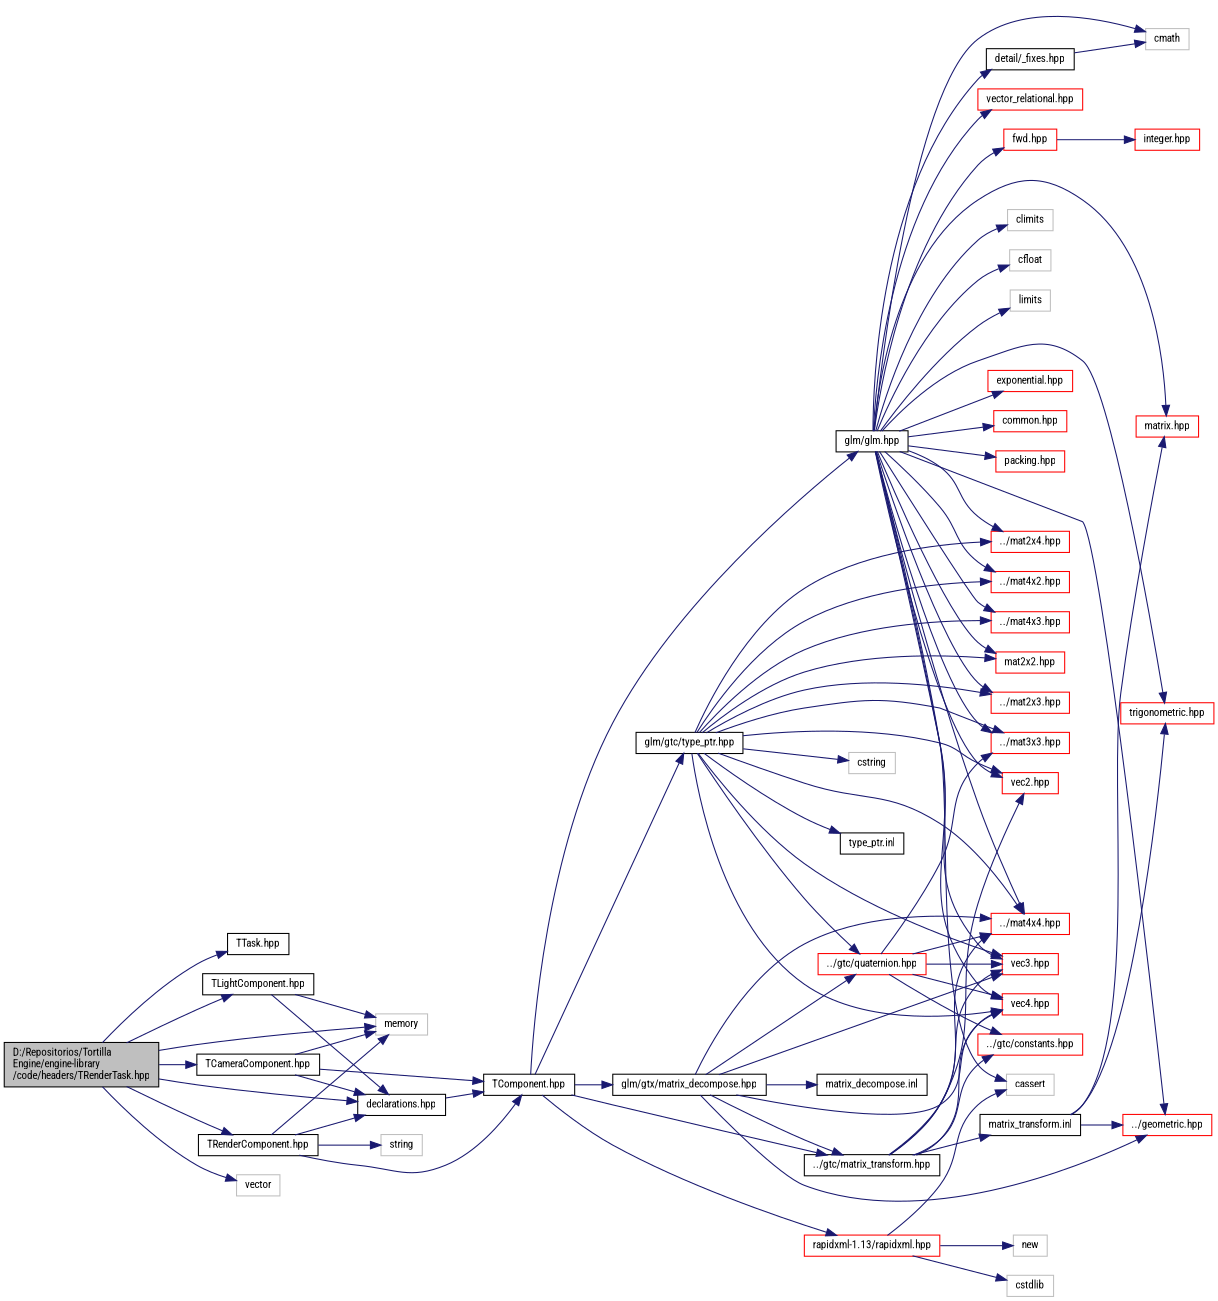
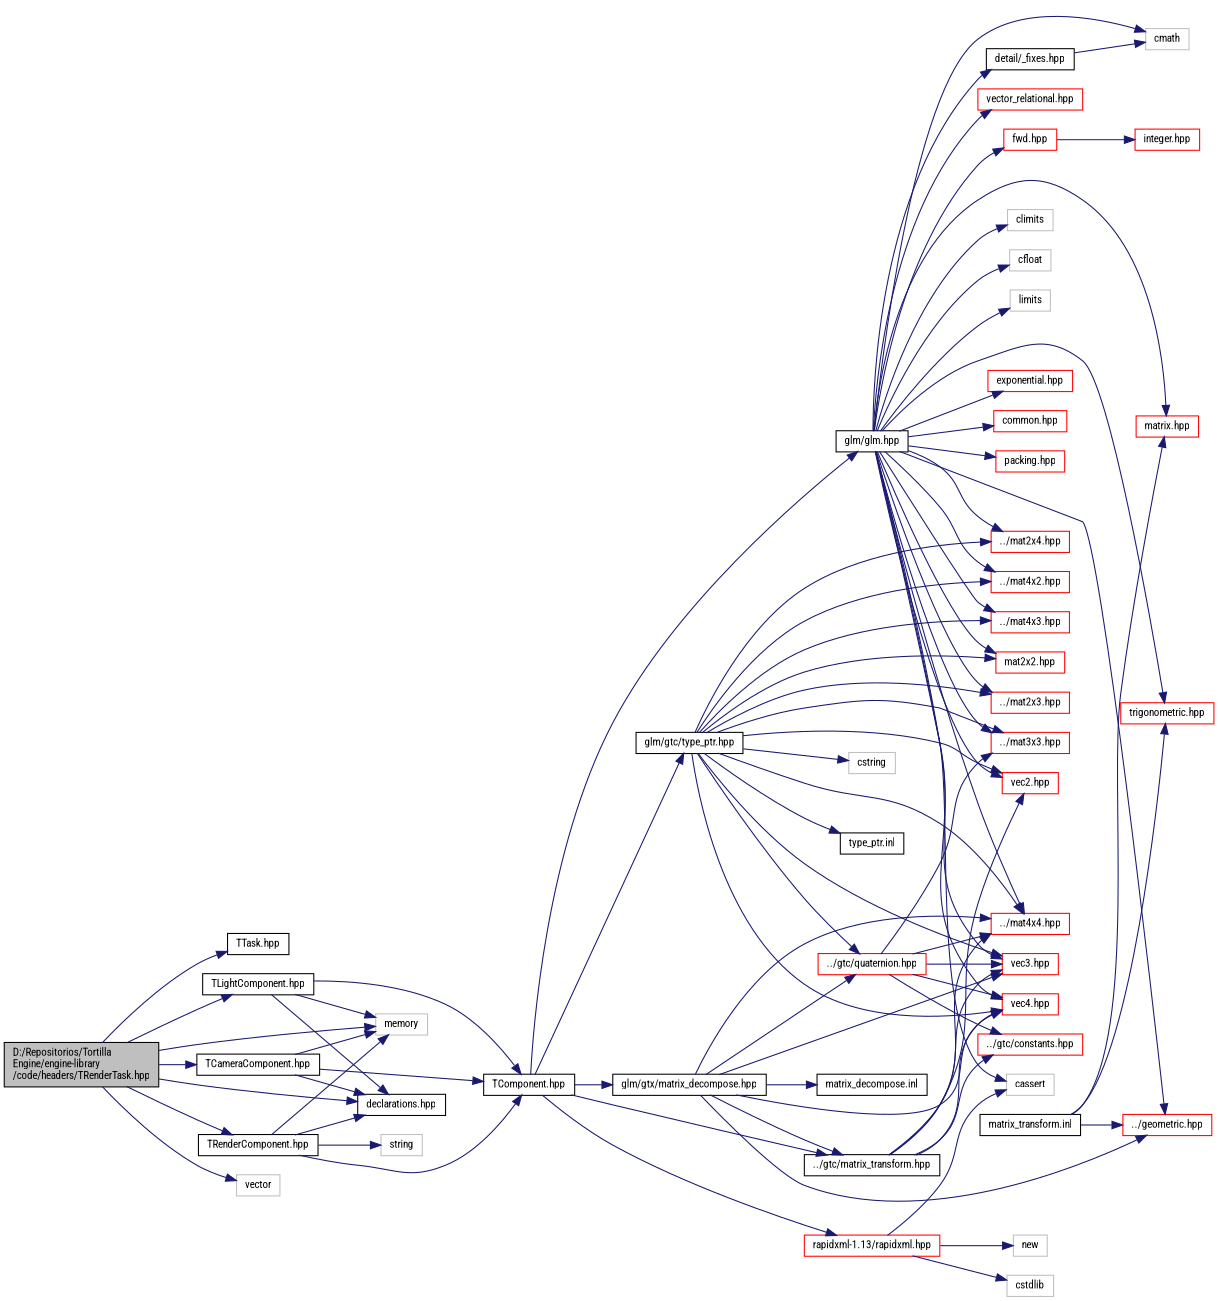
(459, 1096) -> (426, 997)
(946, 1146) -> none
